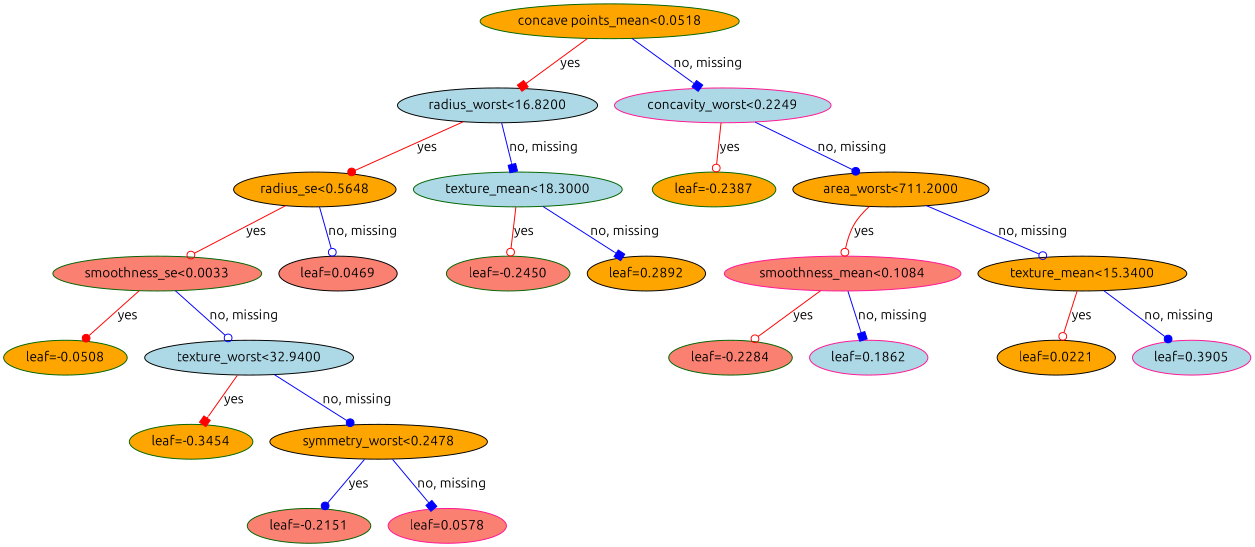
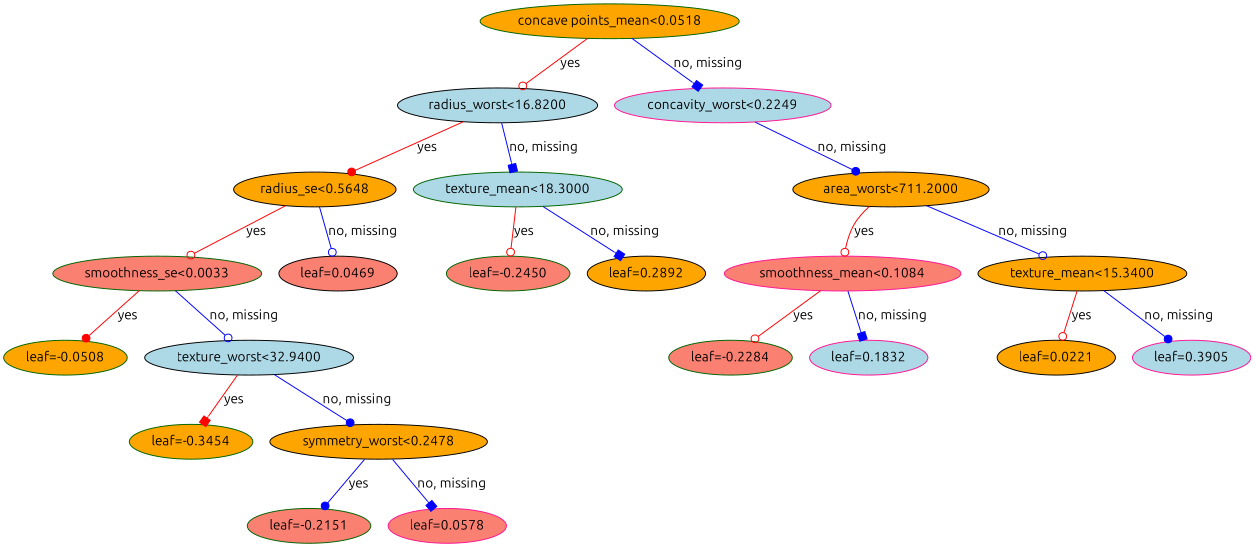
(557, 61) -> (557, 61)
(714, 189) -> none
(869, 358) -> (869, 358)
